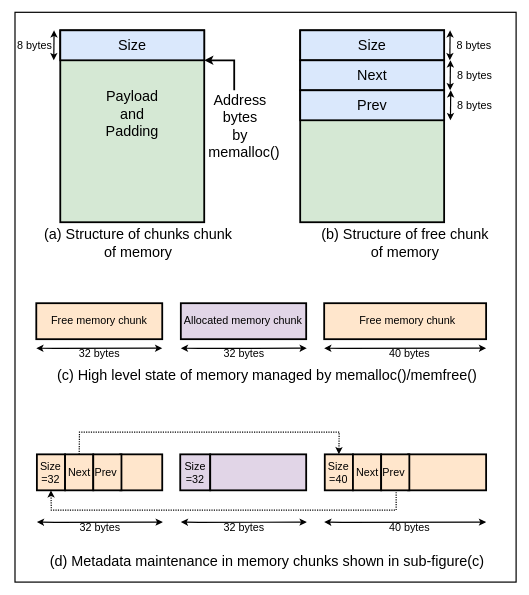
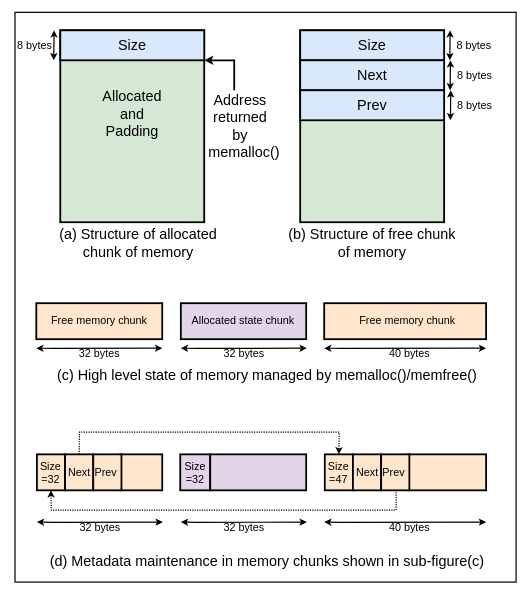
(132, 114) -> (132, 114)
(240, 126) -> (240, 126)
(138, 243) -> (138, 243)
(405, 243) -> (372, 243)
(243, 321) -> (243, 321)
(339, 473) -> (339, 473)
